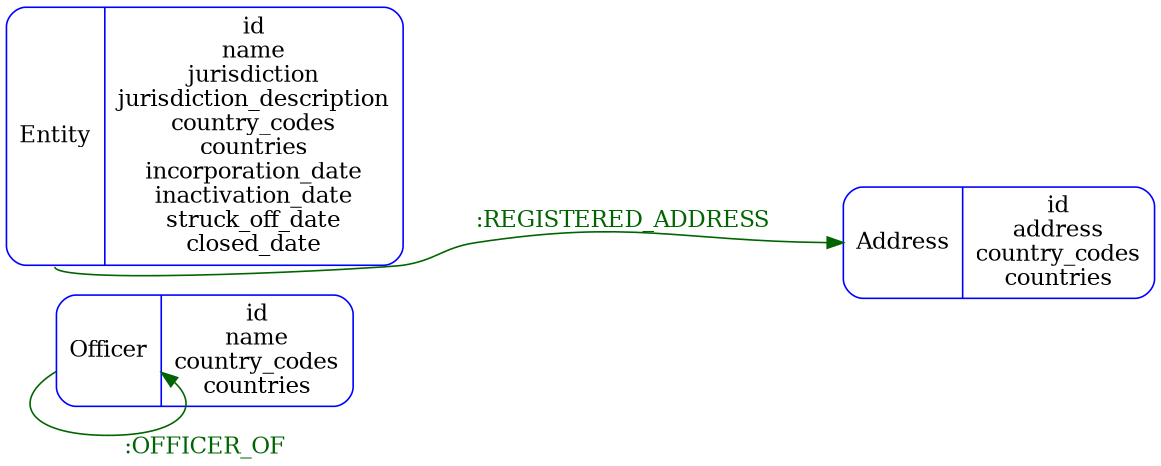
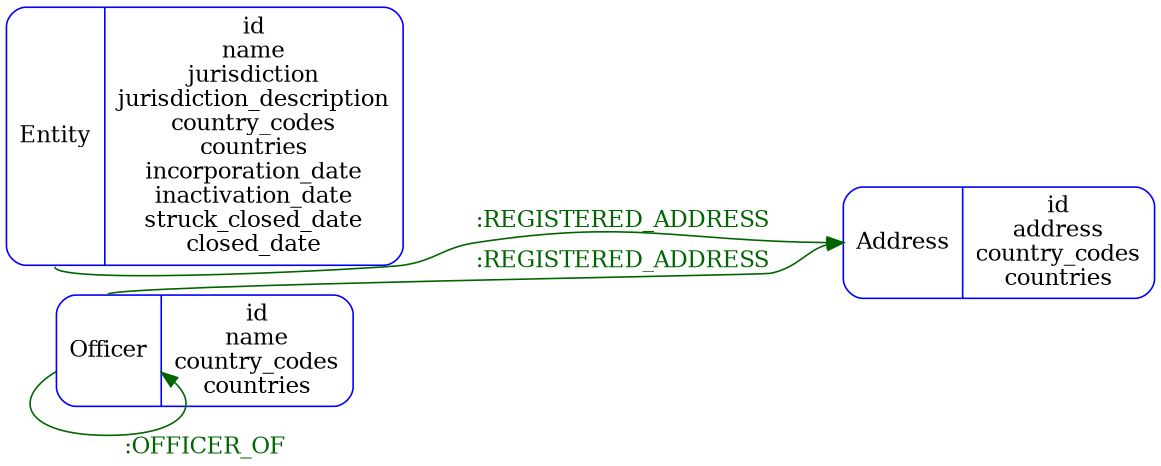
(254, 220) -> (254, 220)
none -> (471, 280)
